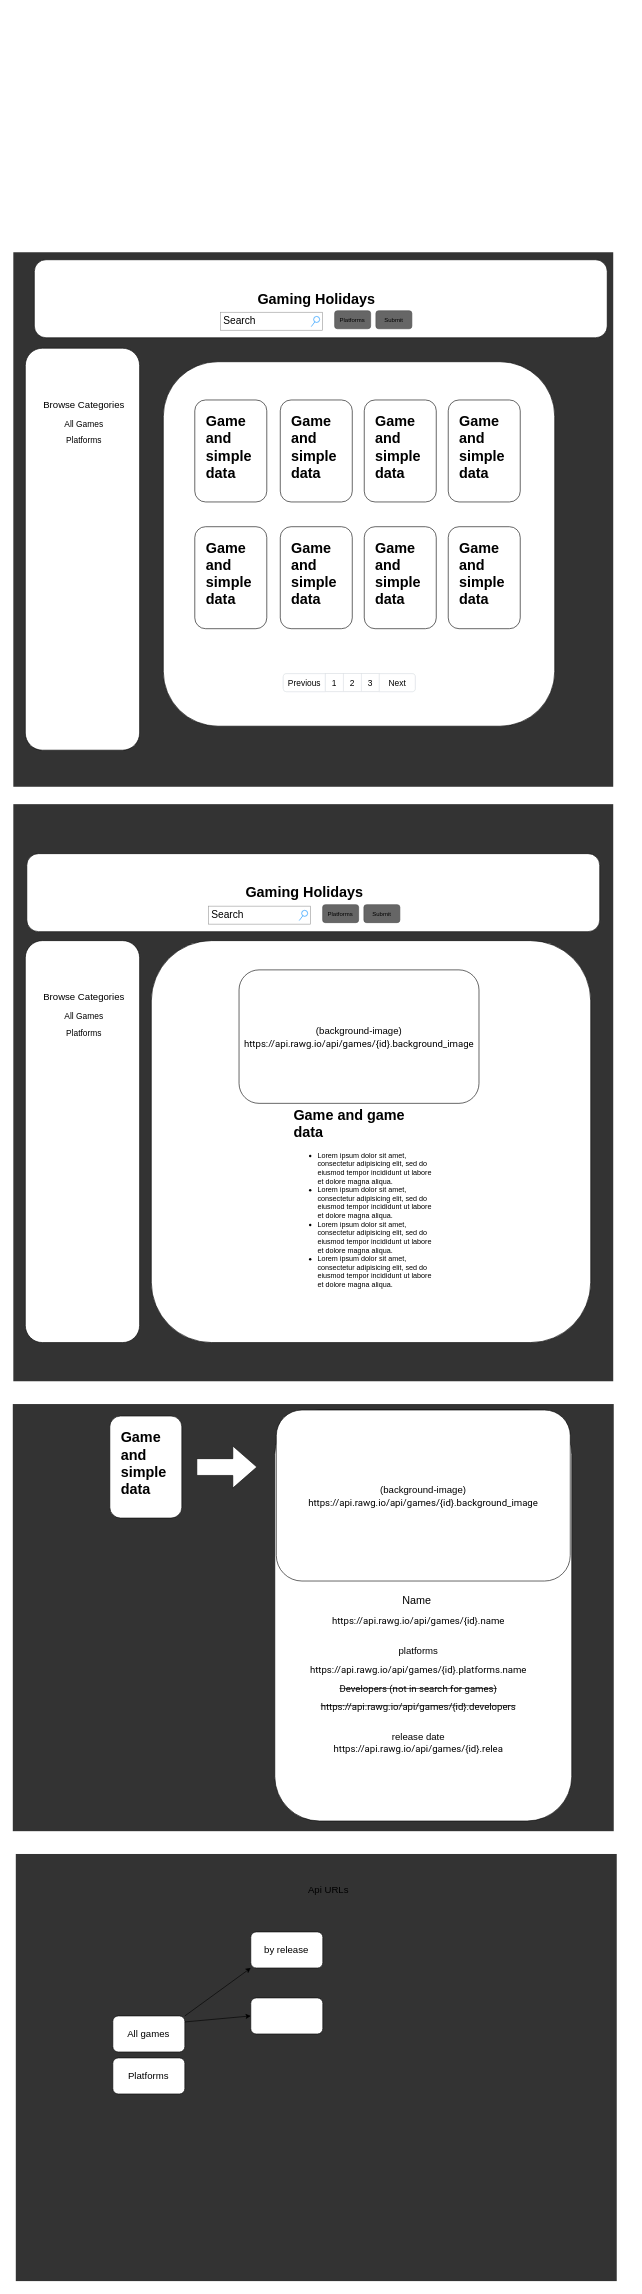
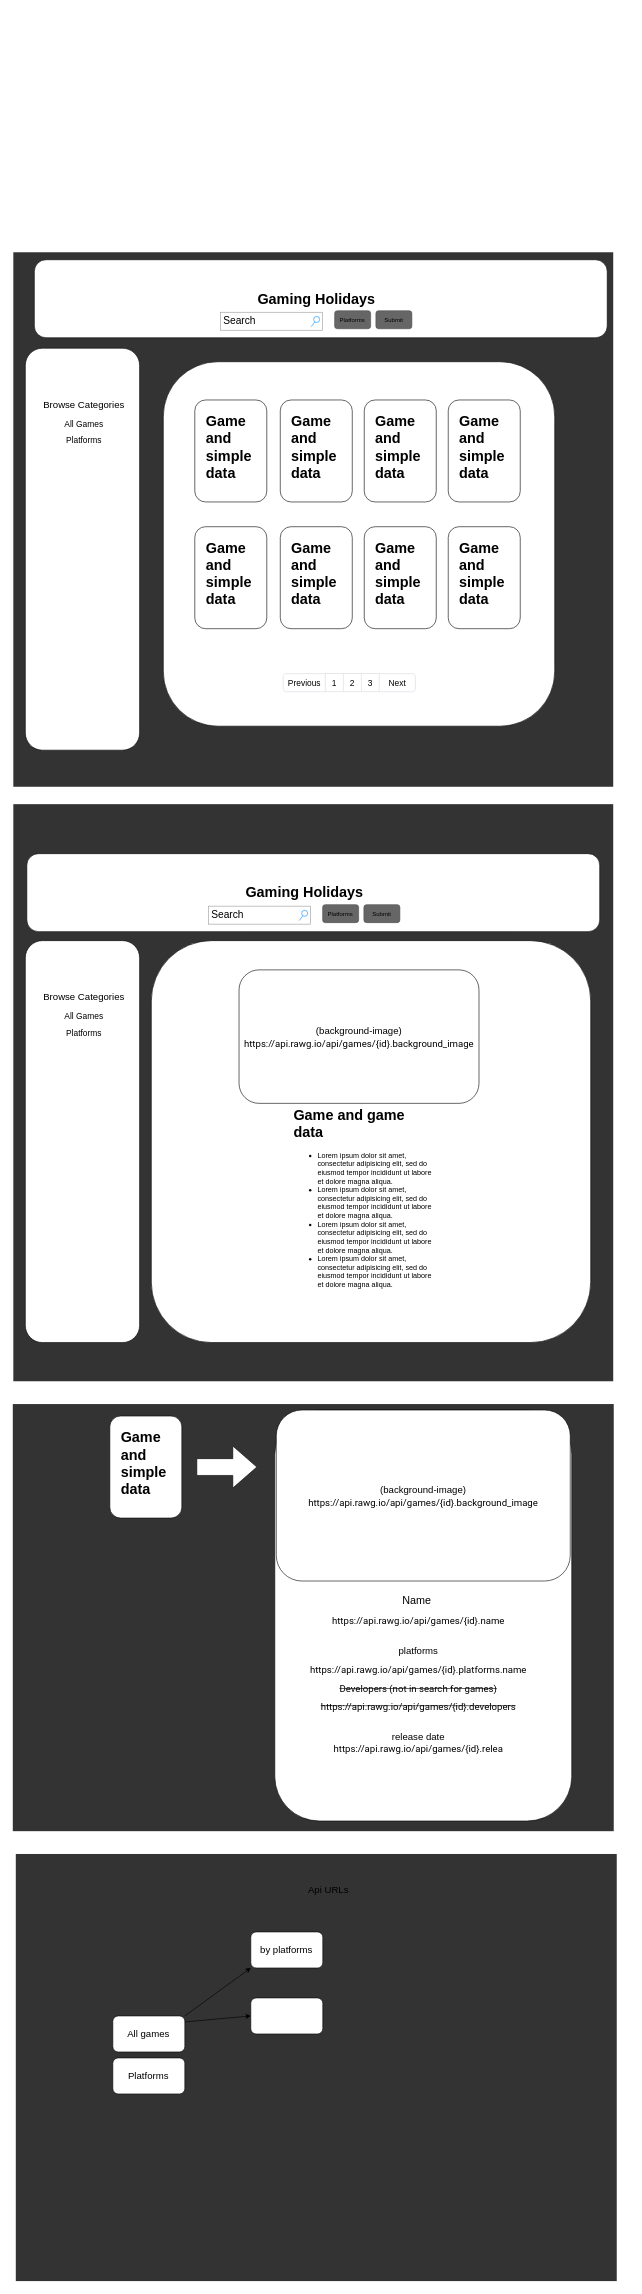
(287, 1950) -> (287, 1950)
